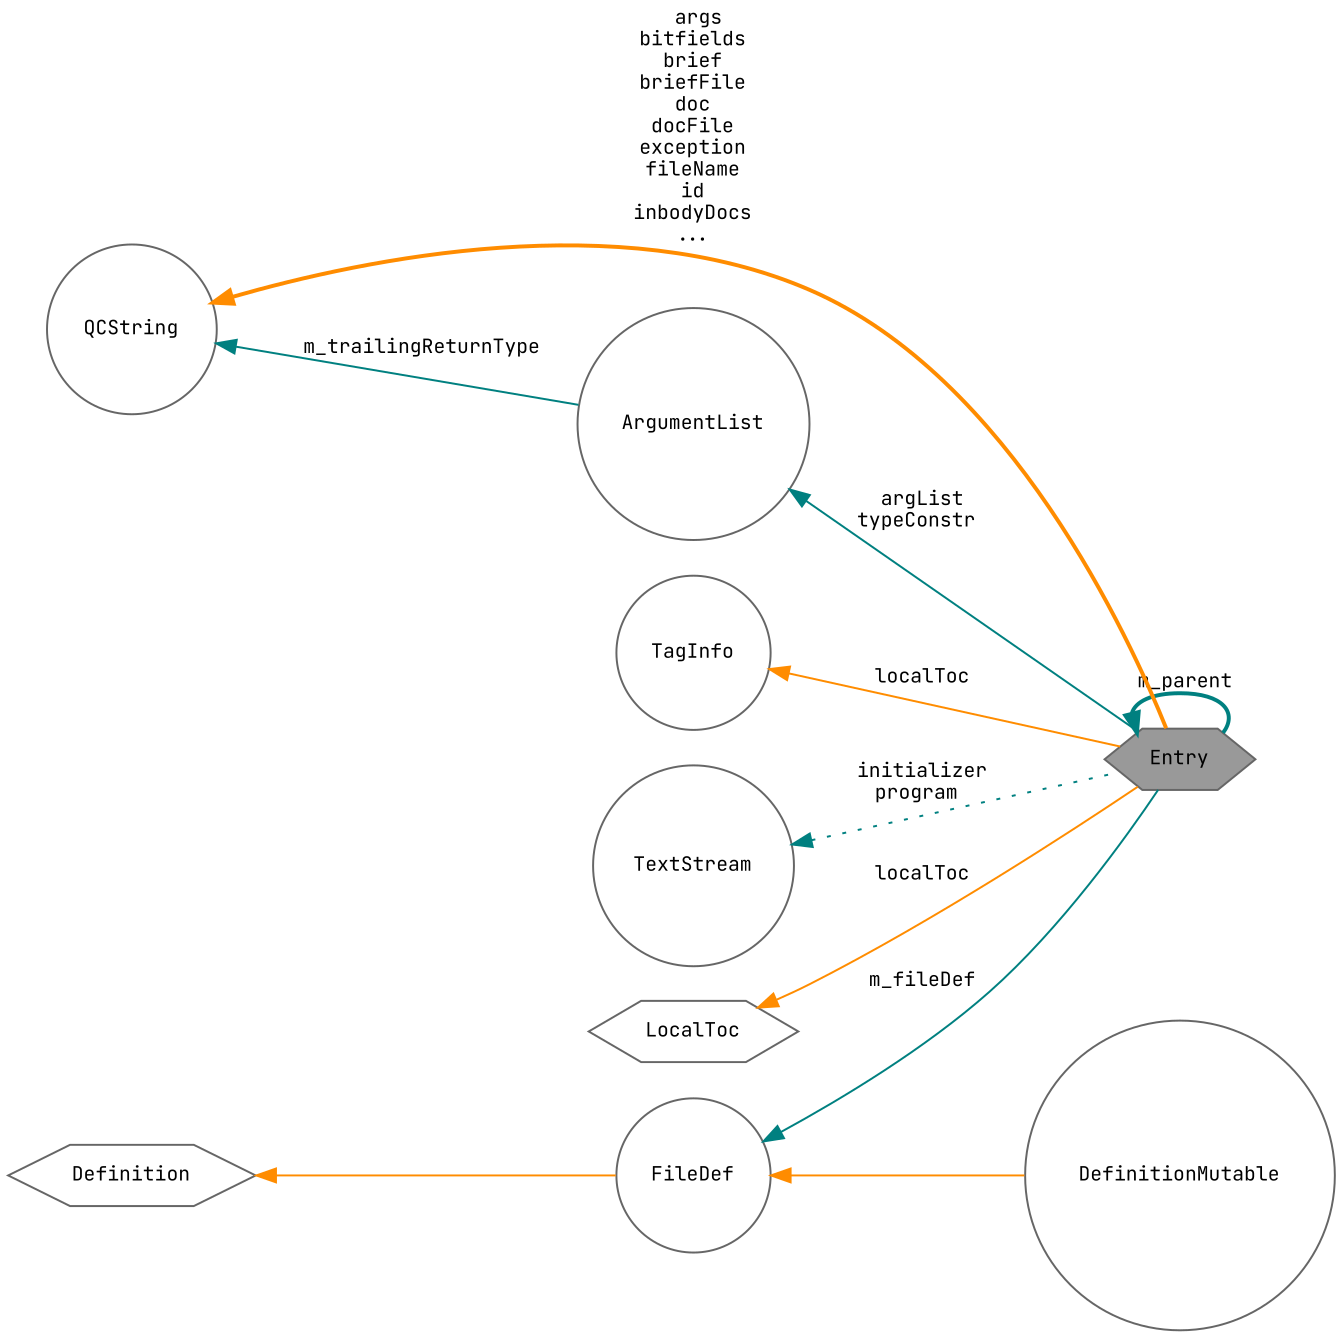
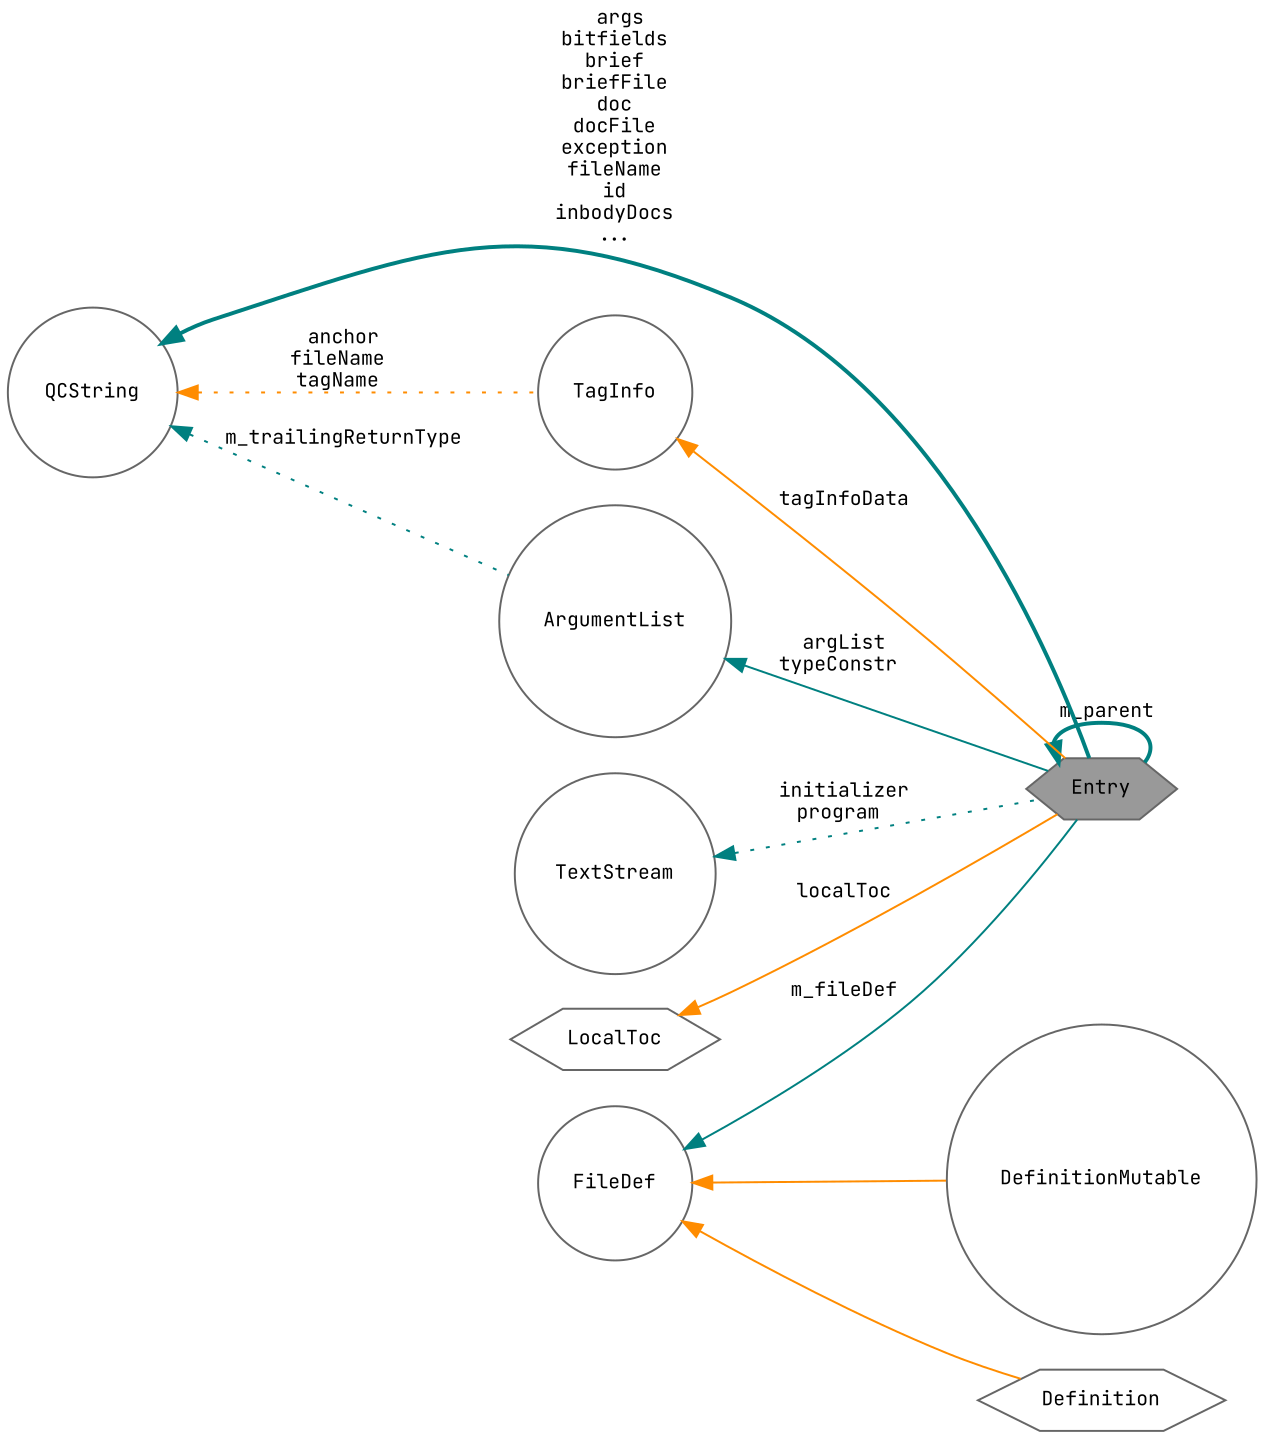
(805, 288) -> (743, 304)
(407, 376) -> (349, 505)
none -> (368, 392)
(917, 677) -> (839, 500)
(446, 1175) -> (857, 1313)
